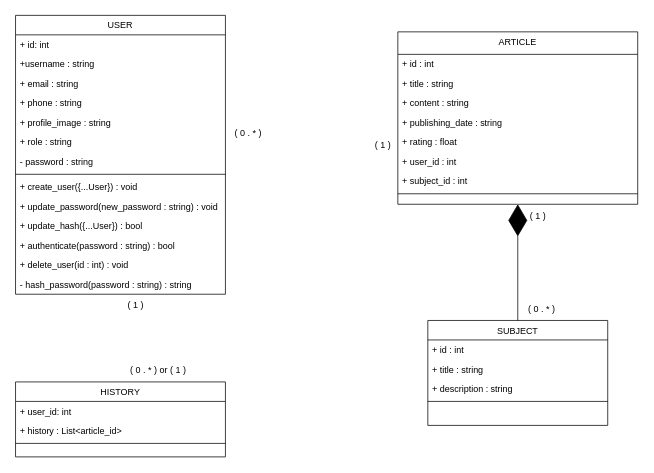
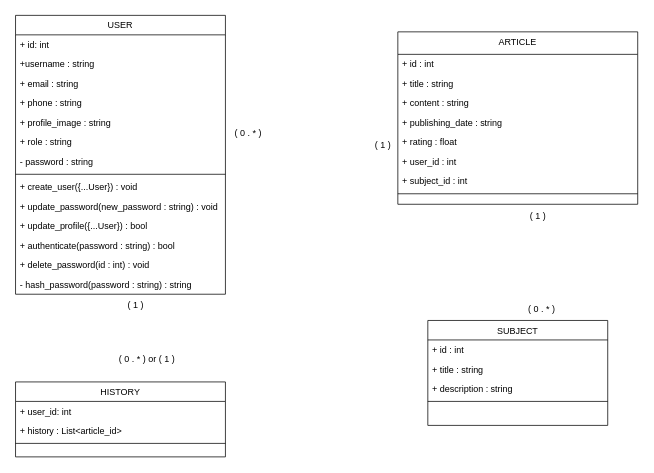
(88, 227) -> (93, 227)
(82, 266) -> (92, 266)
(518, 278) -> none
(158, 371) -> (147, 360)
